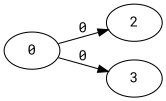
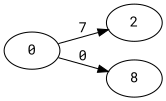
(83, 28) -> (83, 28)
(134, 79) -> (134, 79)
